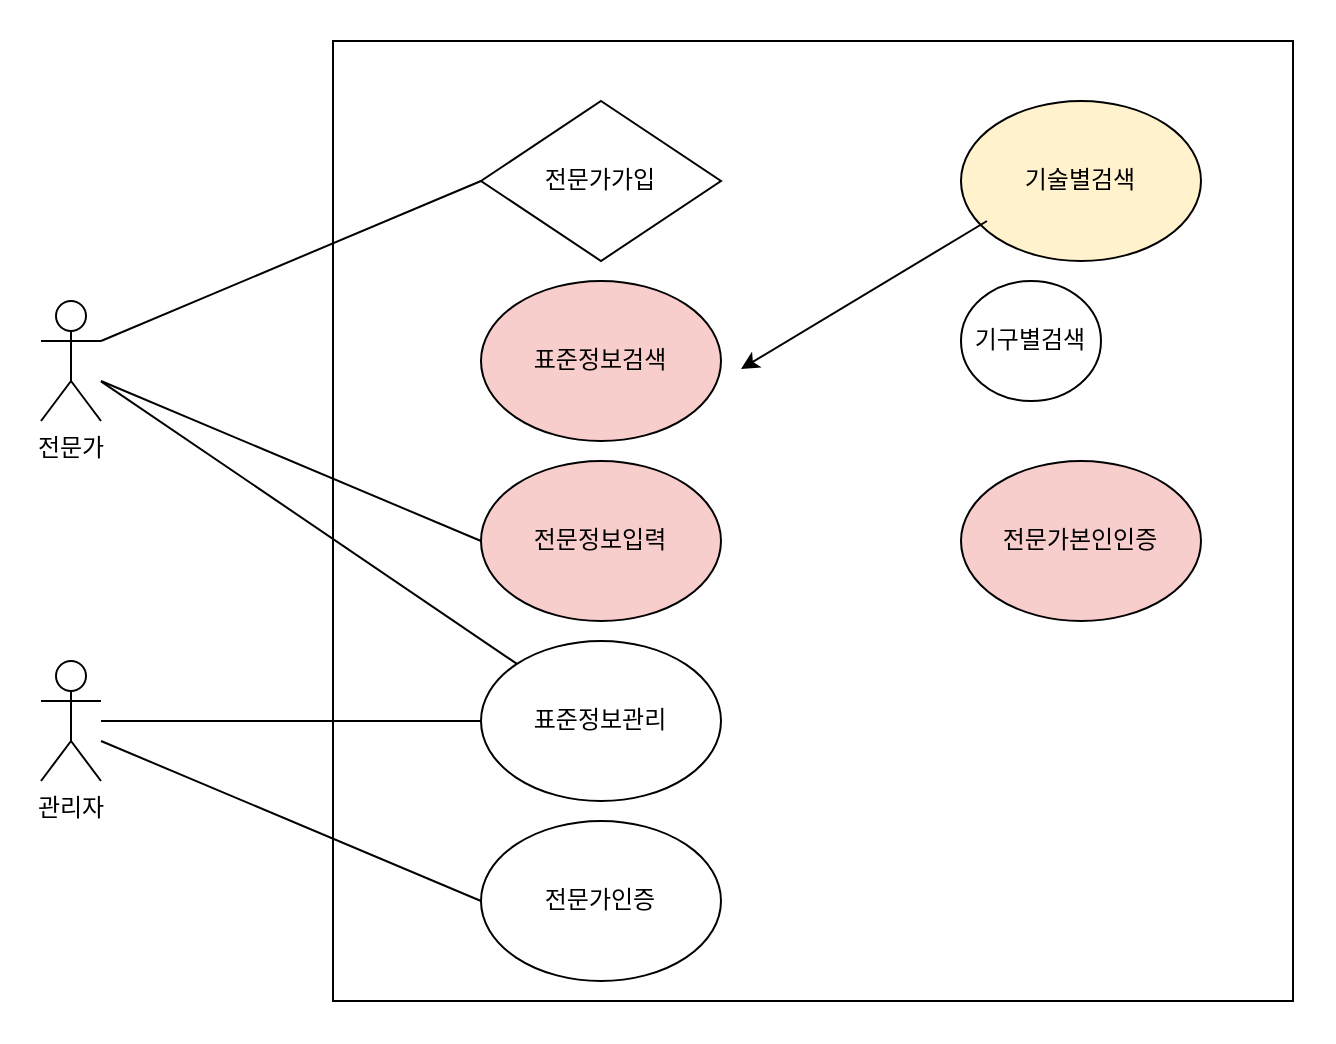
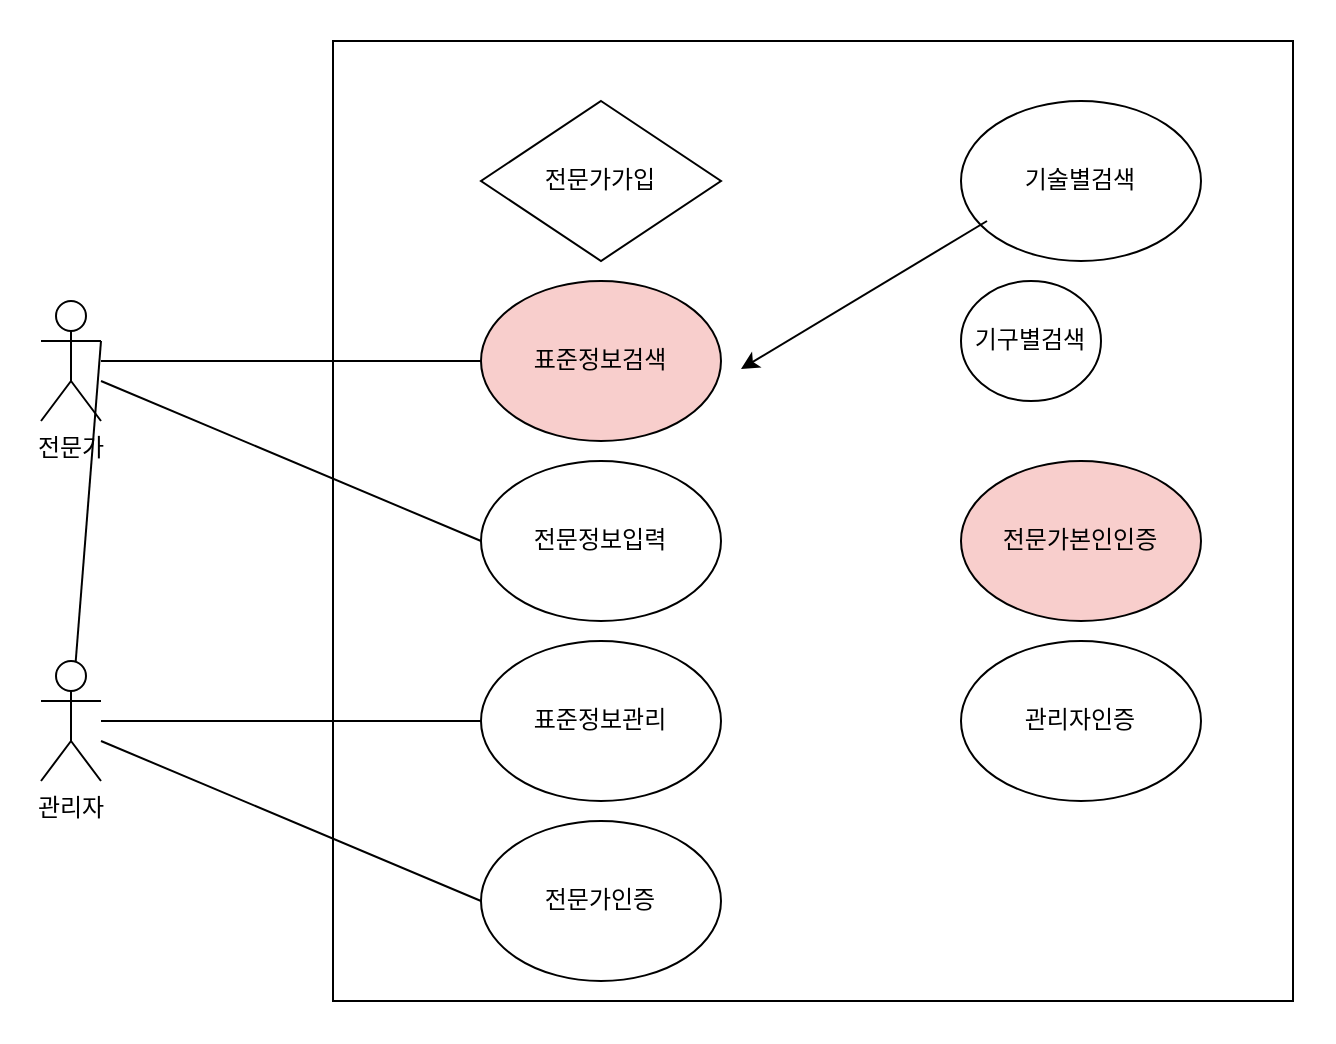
(1081, 181) -> (1081, 181)
(292, 261) -> (85, 539)
(315, 527) -> (292, 361)
(601, 541) -> (601, 541)
none -> (1081, 721)
